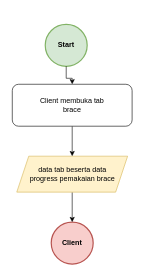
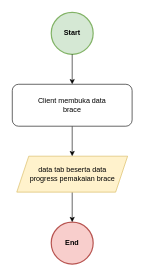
(66, 45) -> (72, 33)
(72, 105) -> (72, 105)
(72, 243) -> (72, 243)
